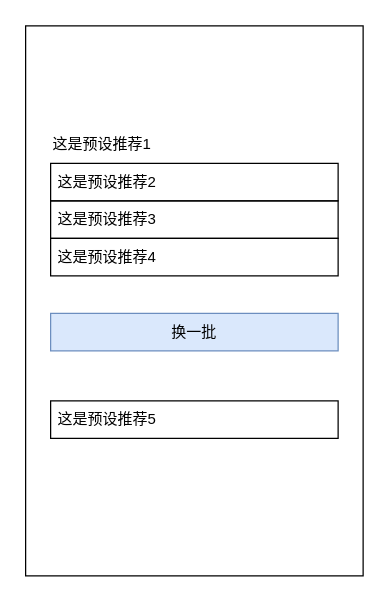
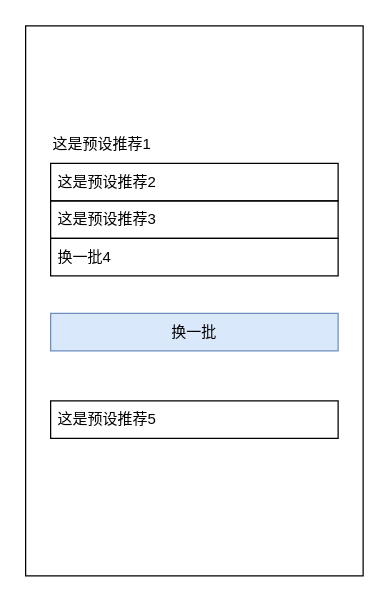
(107, 257) -> (85, 257)
